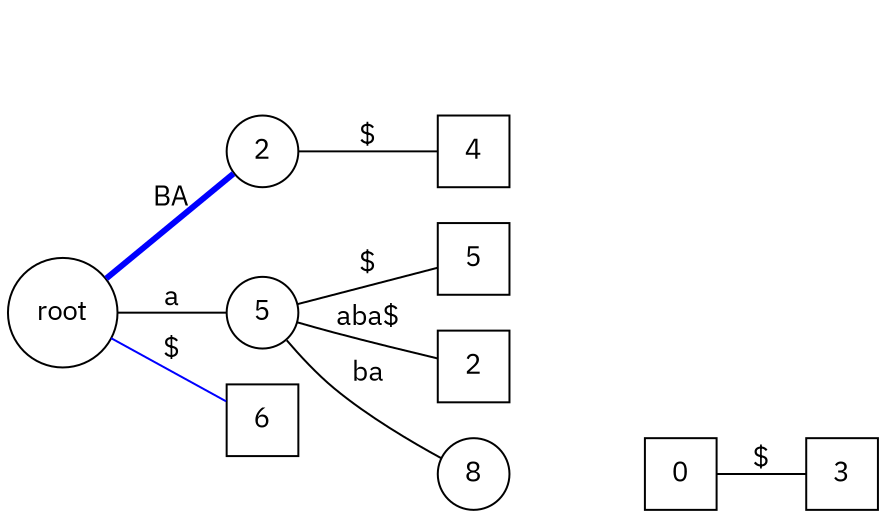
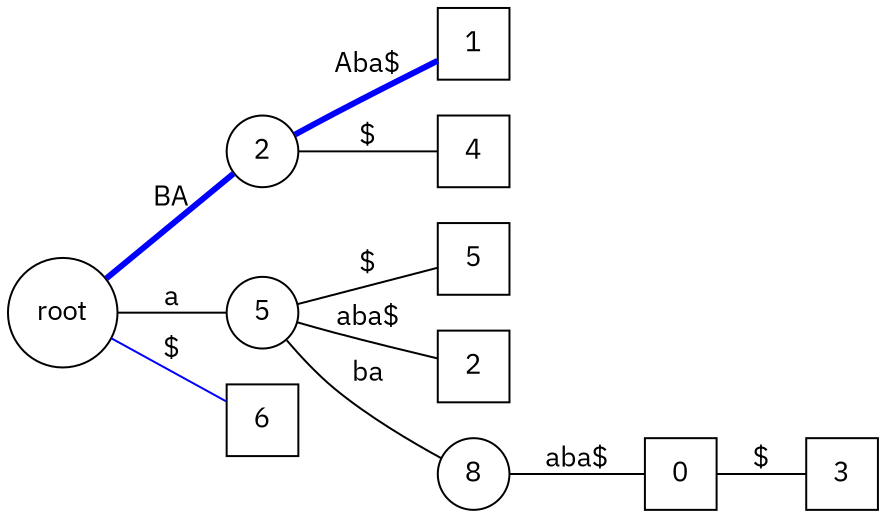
none -> (474, 44)
none -> (577, 474)
